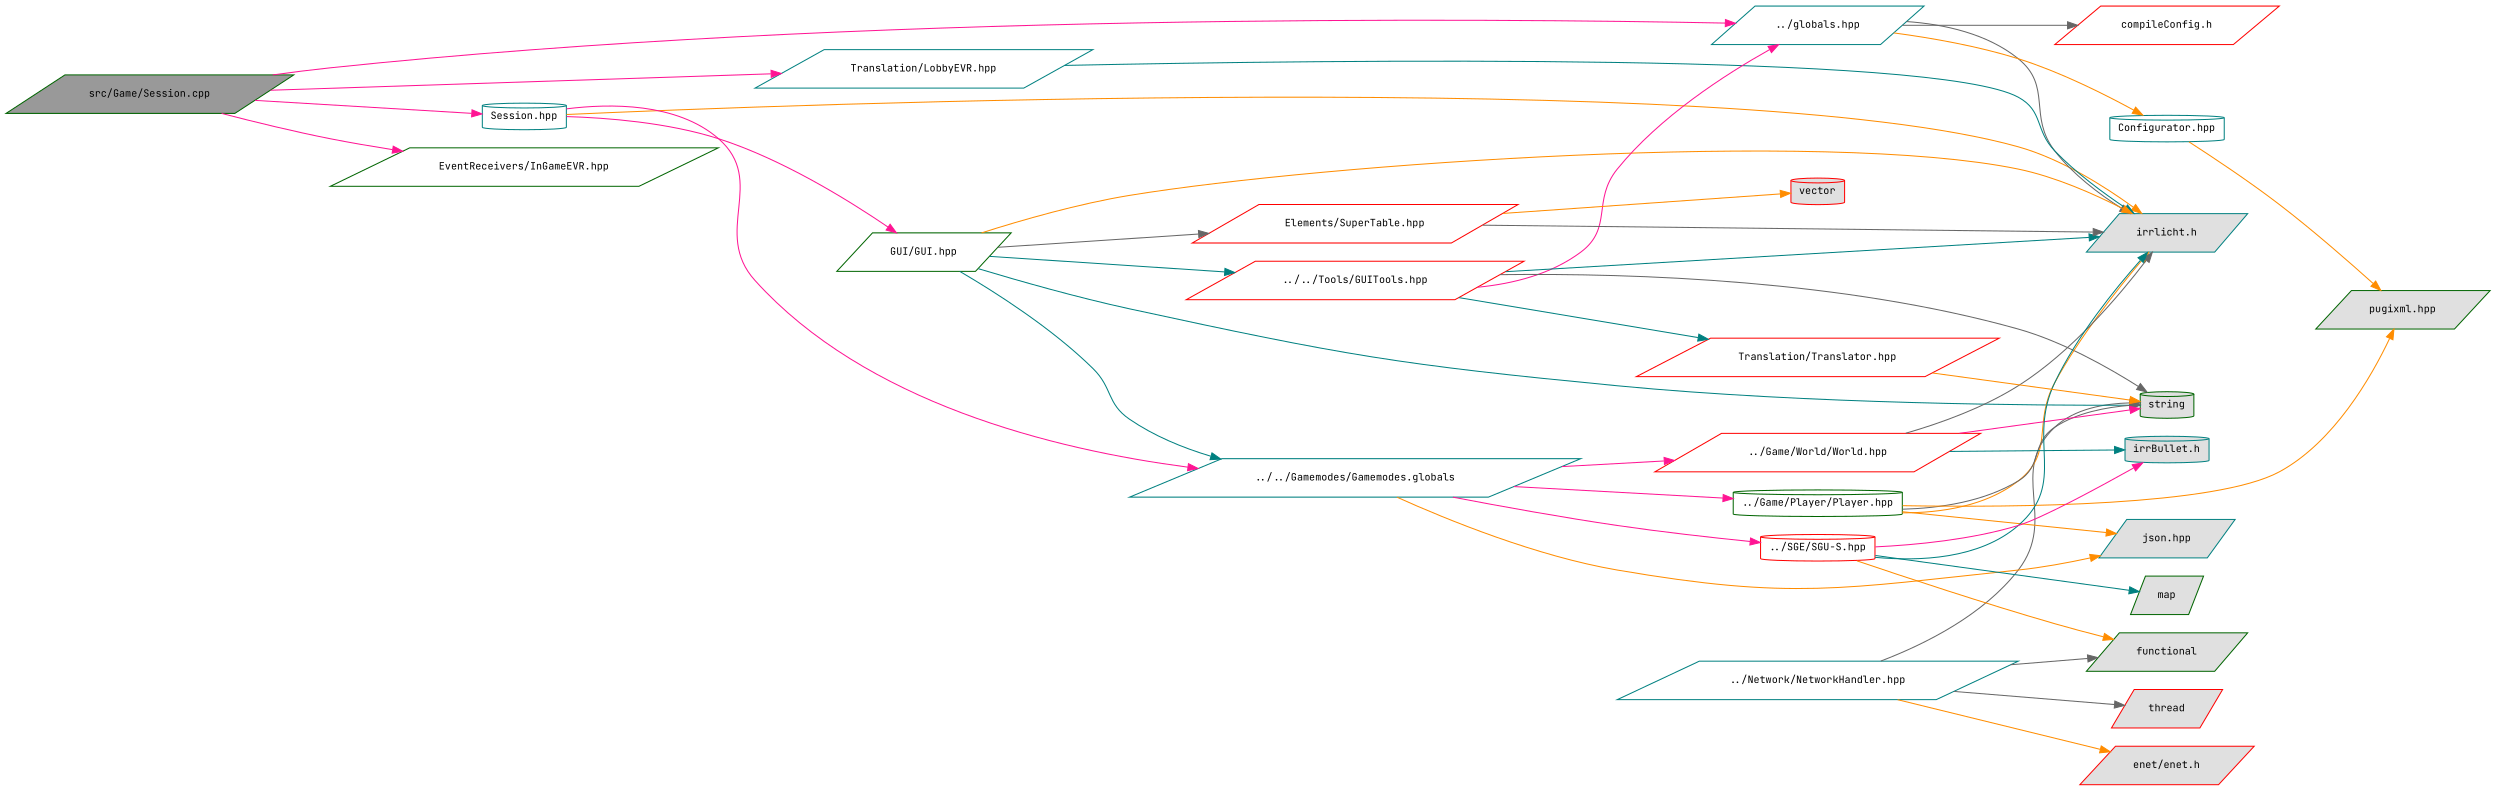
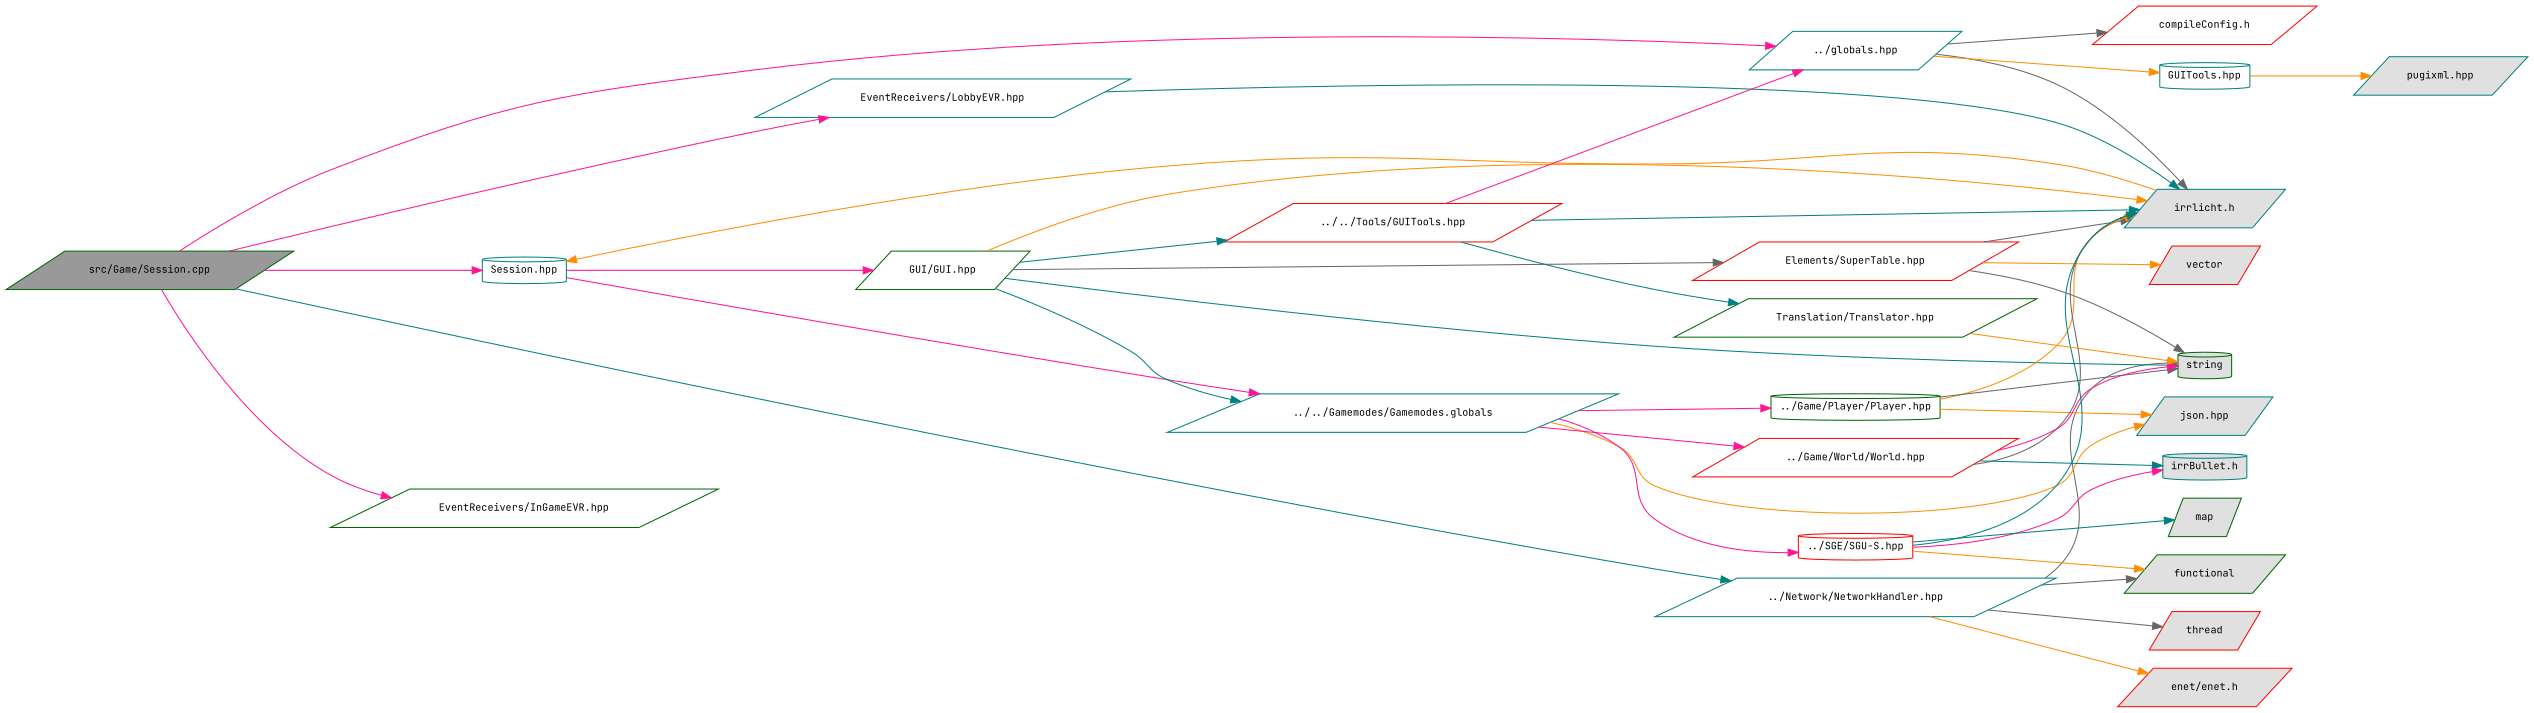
(924, 69) -> (943, 98)
(1359, 98) -> (1365, 158)
(2167, 129) -> (2205, 76)
(1818, 191) -> (2205, 265)
(1827, 292) -> (2082, 299)
(2403, 310) -> (2441, 76)
(1818, 357) -> (1856, 318)
none -> (977, 443)
(2180, 496) -> none
